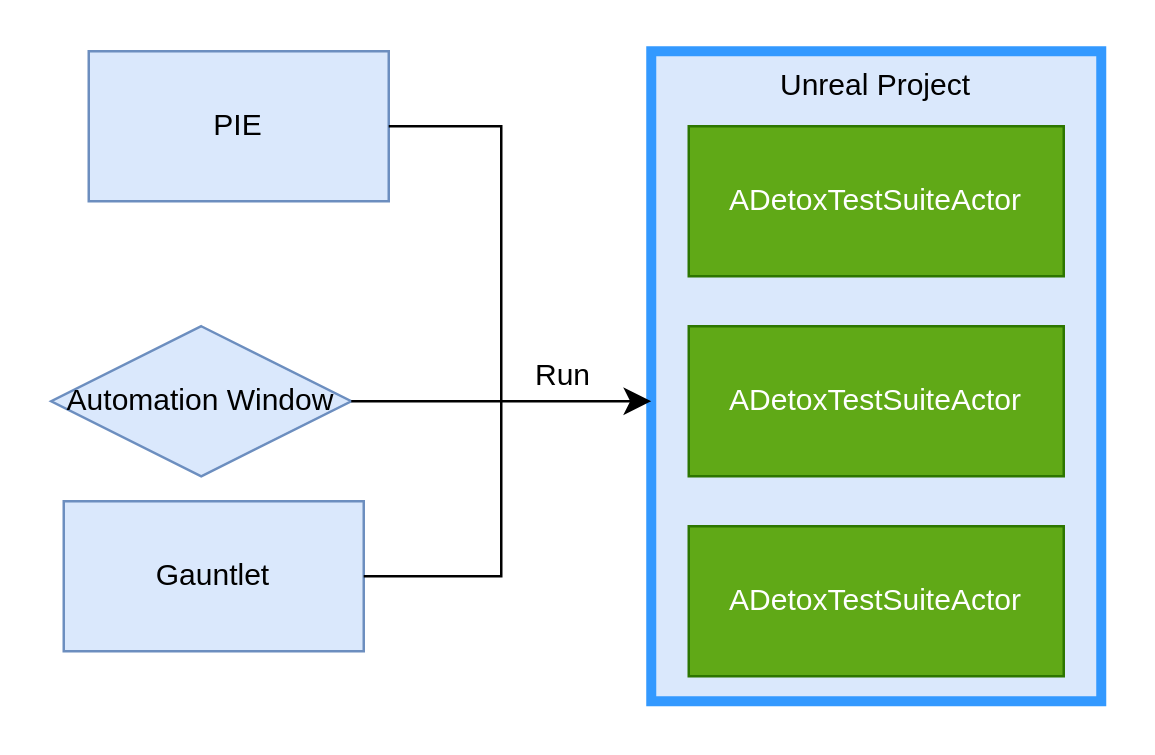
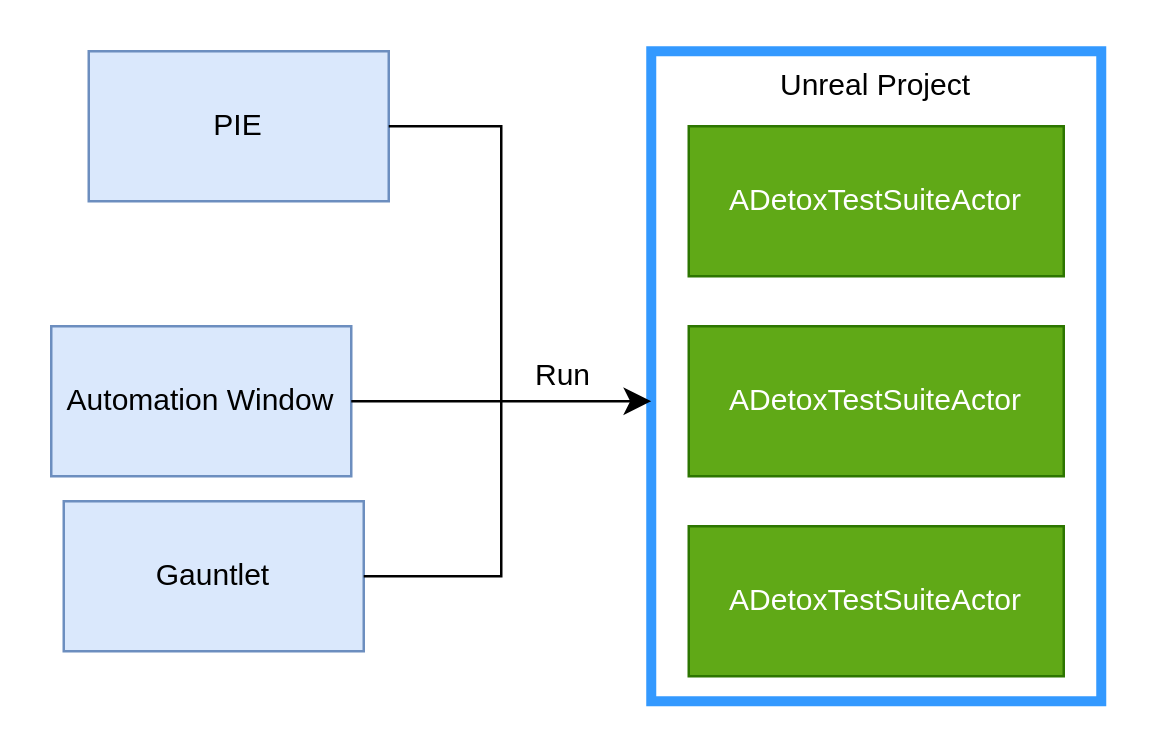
(876, 87) -> (876, 87)
(201, 401) -> (201, 401)
